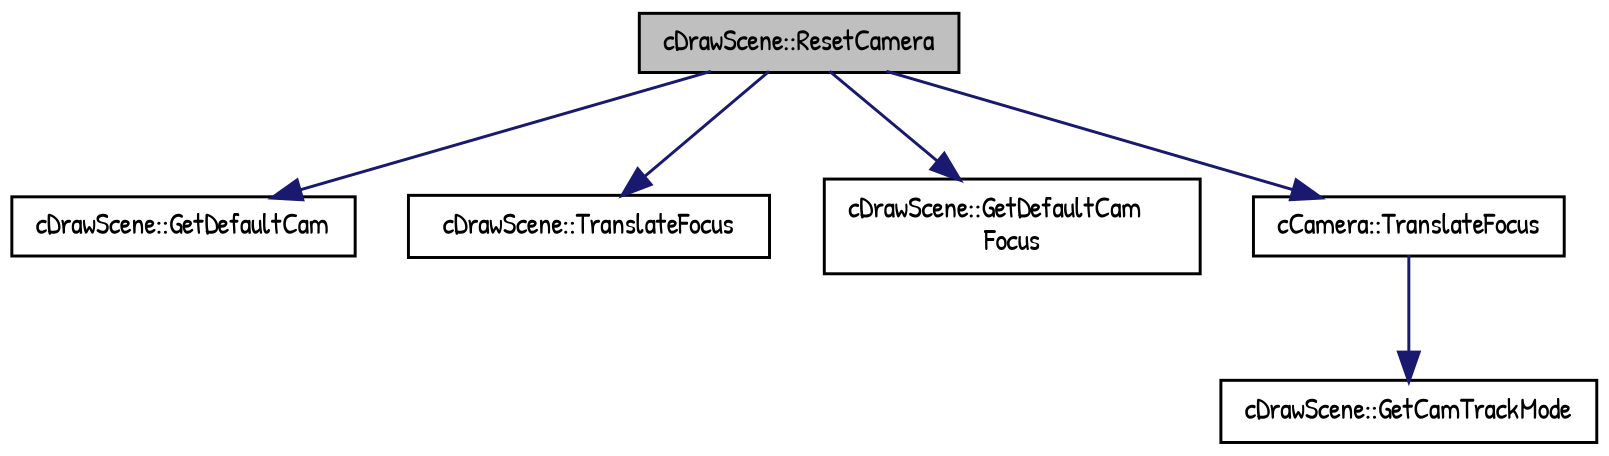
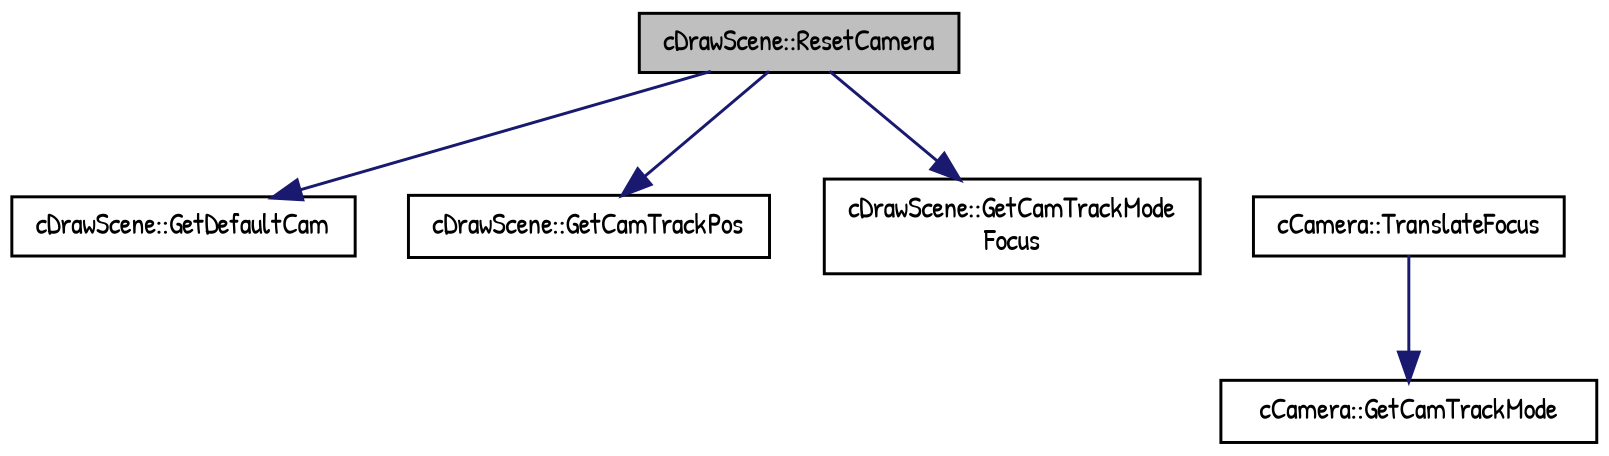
(1090, 131) -> none
(589, 226) -> (589, 226)
(1012, 226) -> (1012, 226)
(1409, 411) -> (1409, 411)
